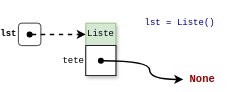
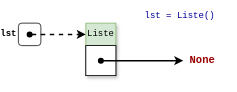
(180, 23) -> (180, 15)
(63, 60) -> none
(202, 79) -> (202, 60)
